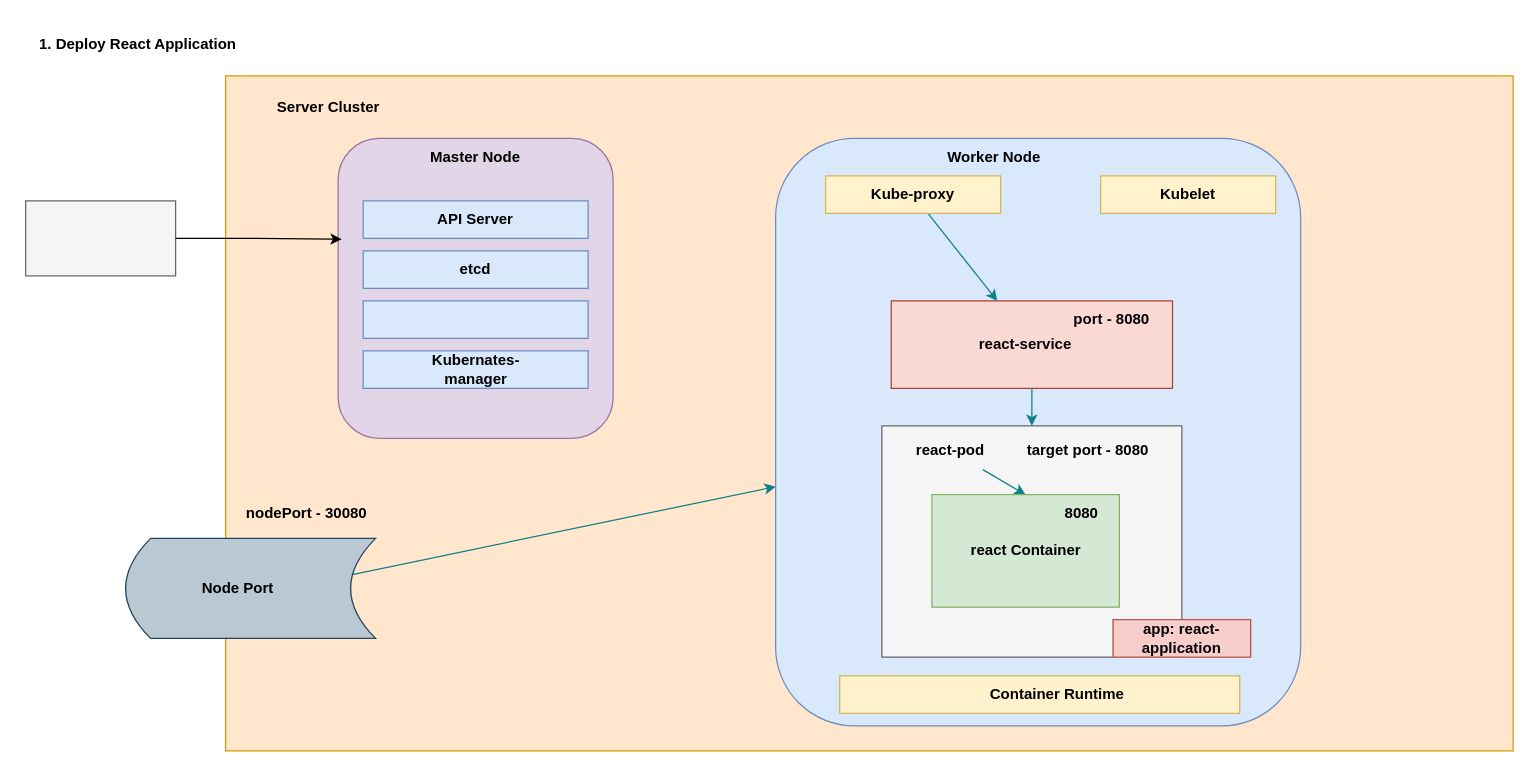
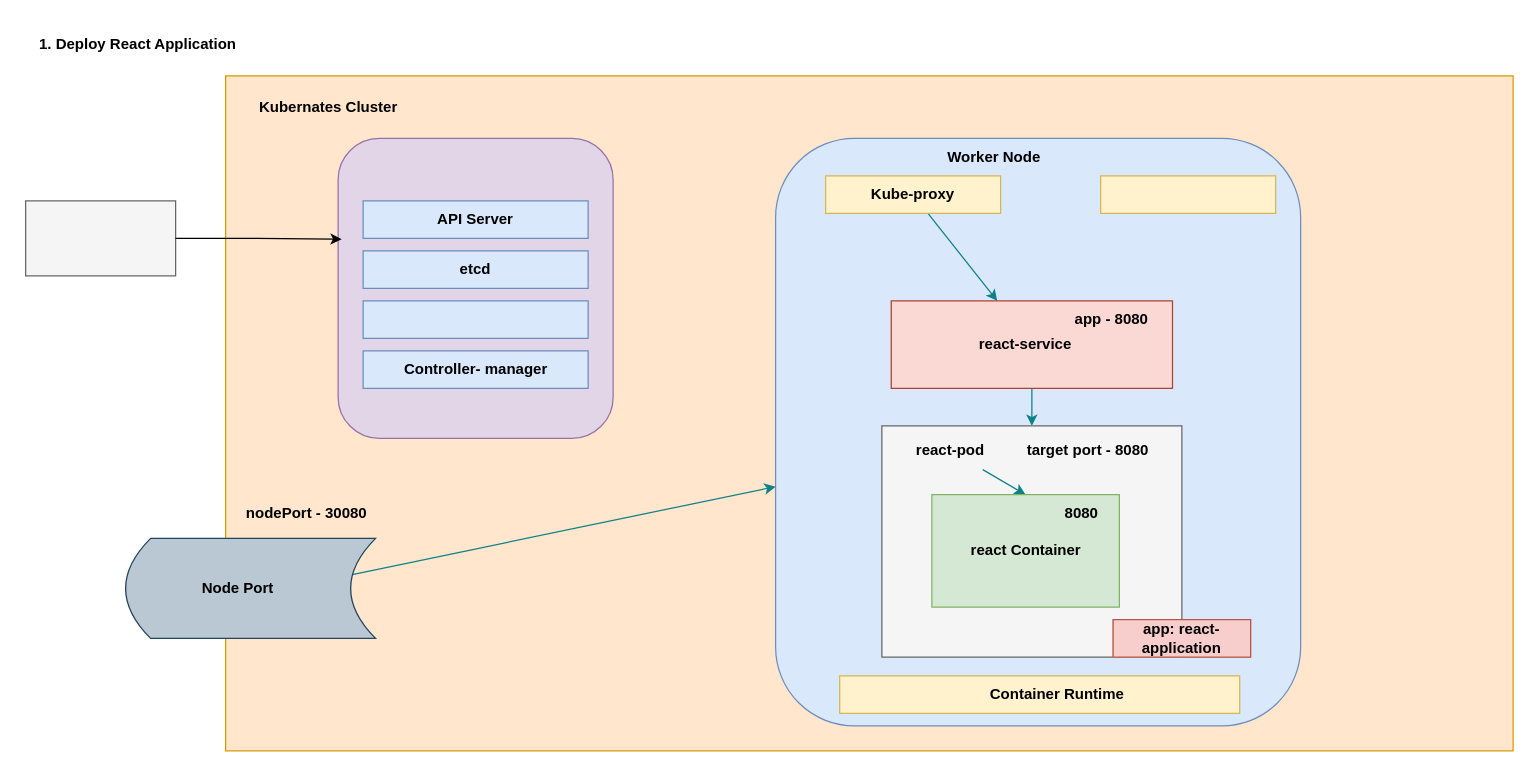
(329, 107) -> (329, 107)
(476, 157) -> none
(1188, 194) -> none
(1112, 319) -> (1112, 319)
(476, 369) -> (476, 369)
